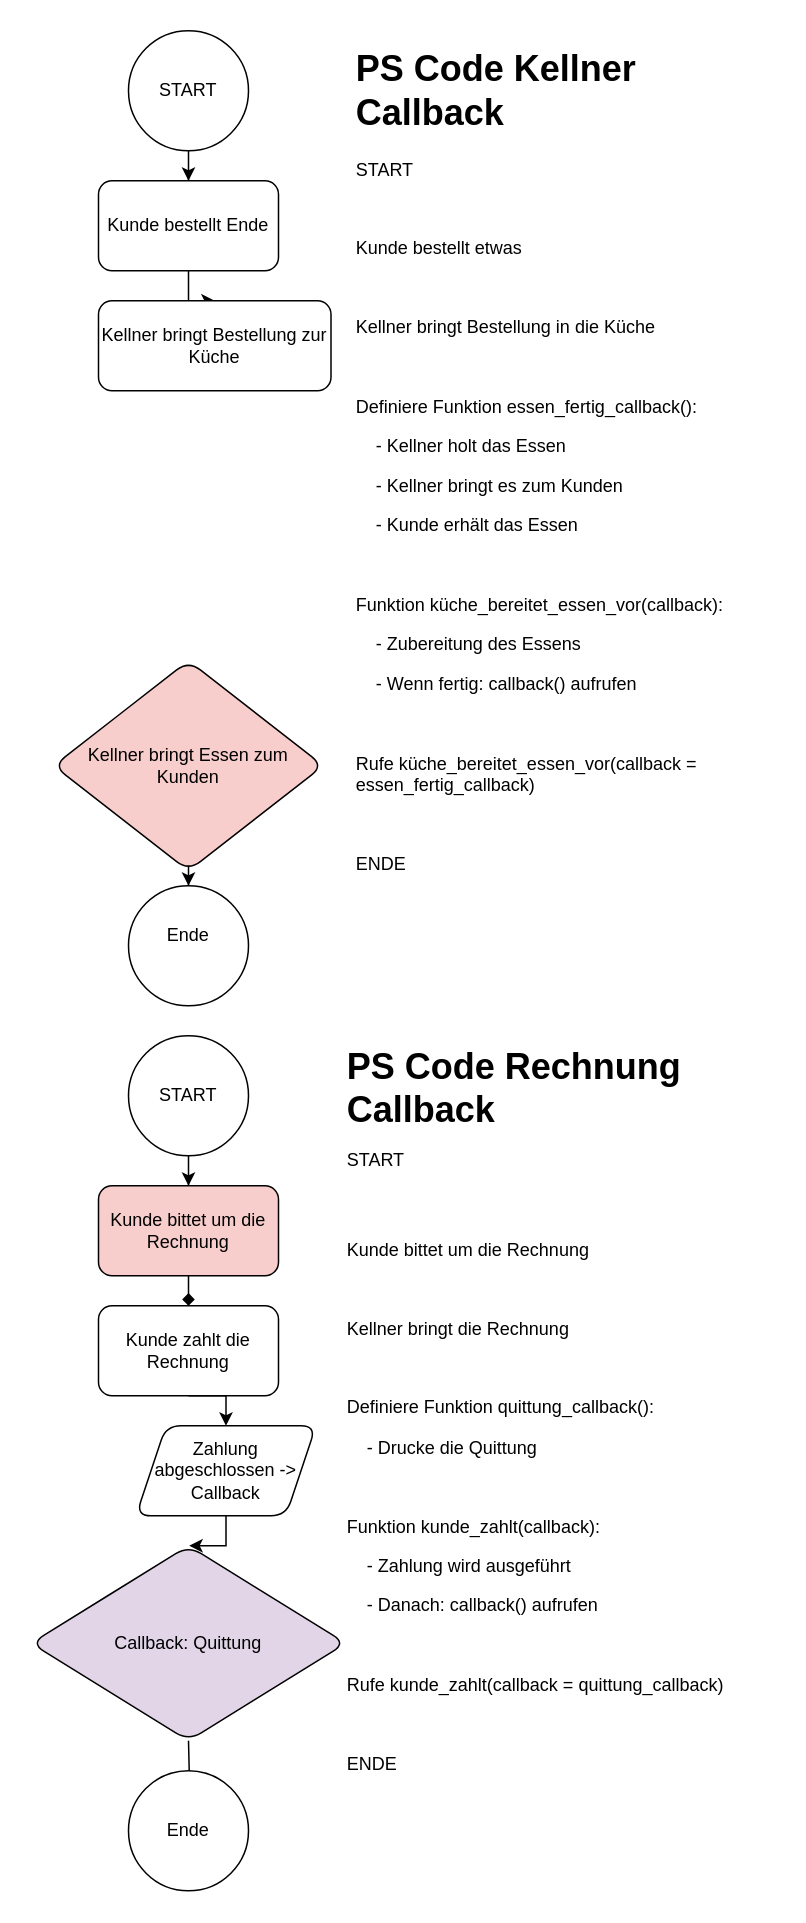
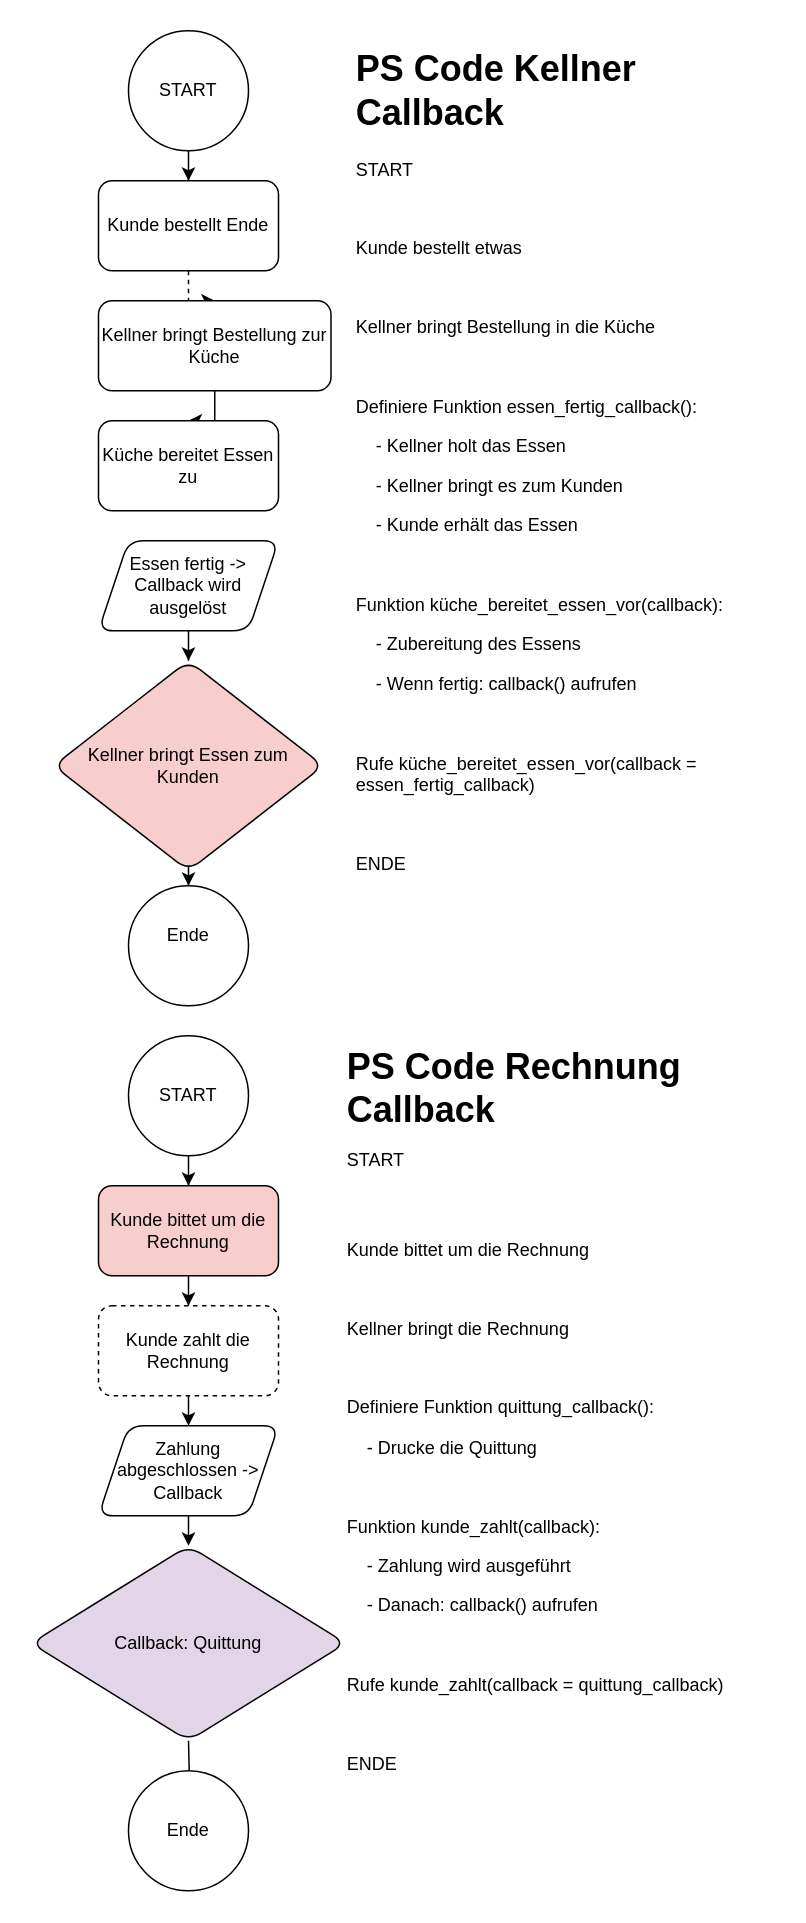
(188, 286) -> (188, 286)
none -> (215, 414)
none -> (188, 466)
none -> (188, 586)
none -> (188, 651)
(188, 1293) -> (188, 1294)
(188, 1351) -> (188, 1351)
(226, 1471) -> (188, 1471)
